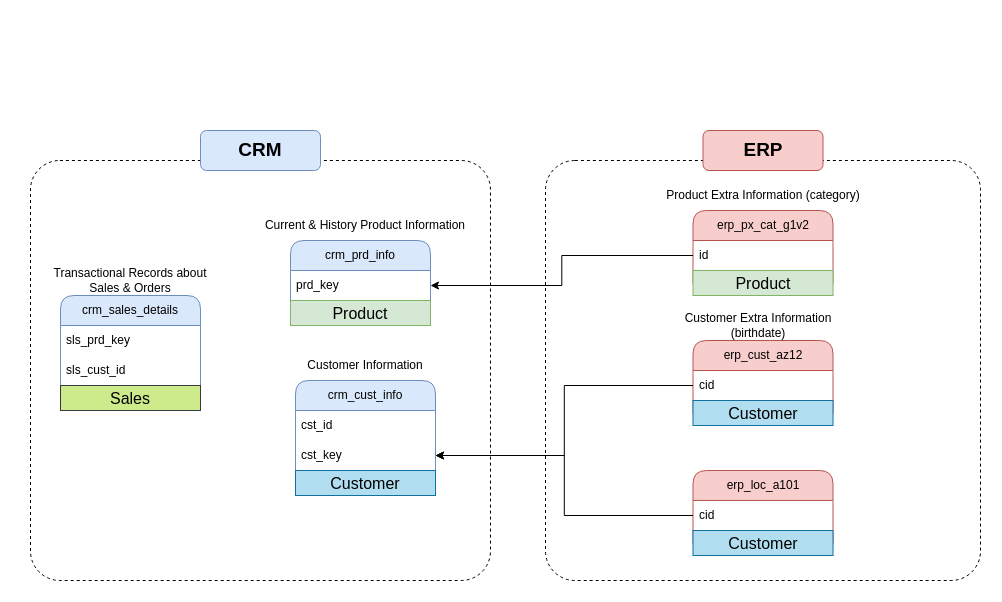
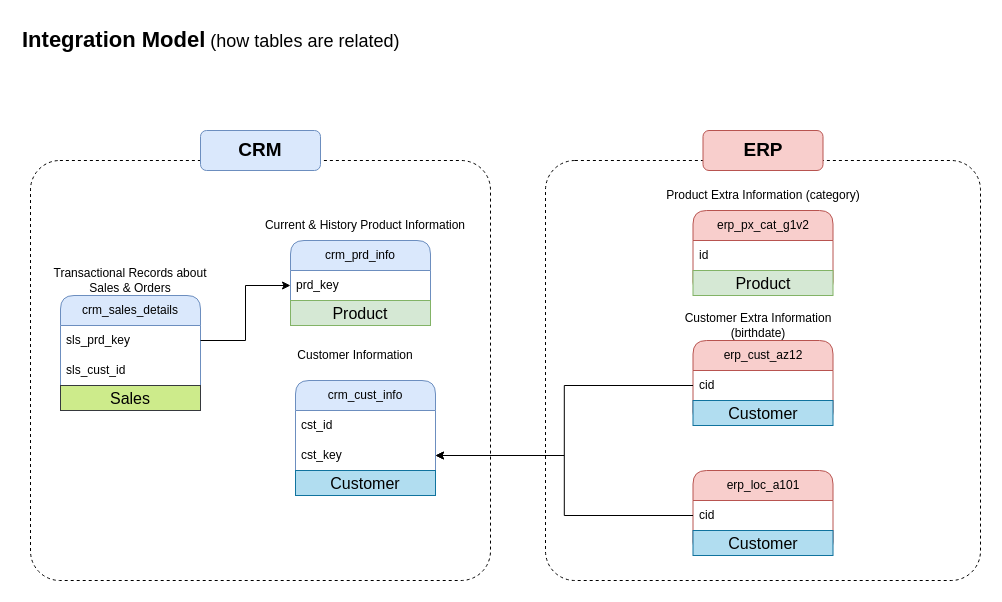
none -> (231, 41)
(562, 268) -> none
none -> (246, 317)
(366, 366) -> (356, 356)
